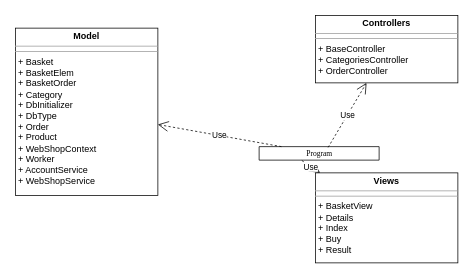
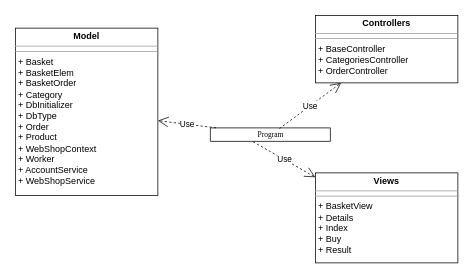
(319, 153) -> (270, 135)
